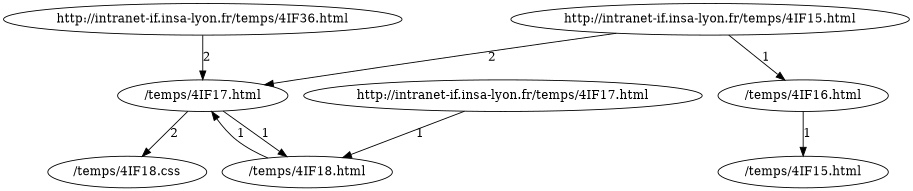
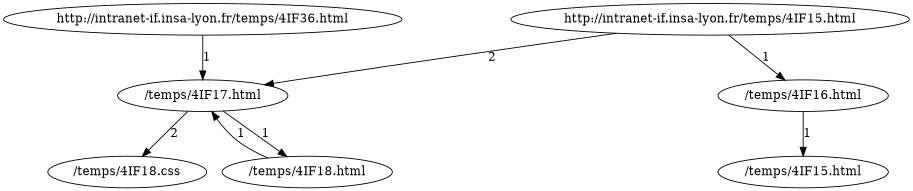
(207, 57) -> (207, 57)
(503, 96) -> none
